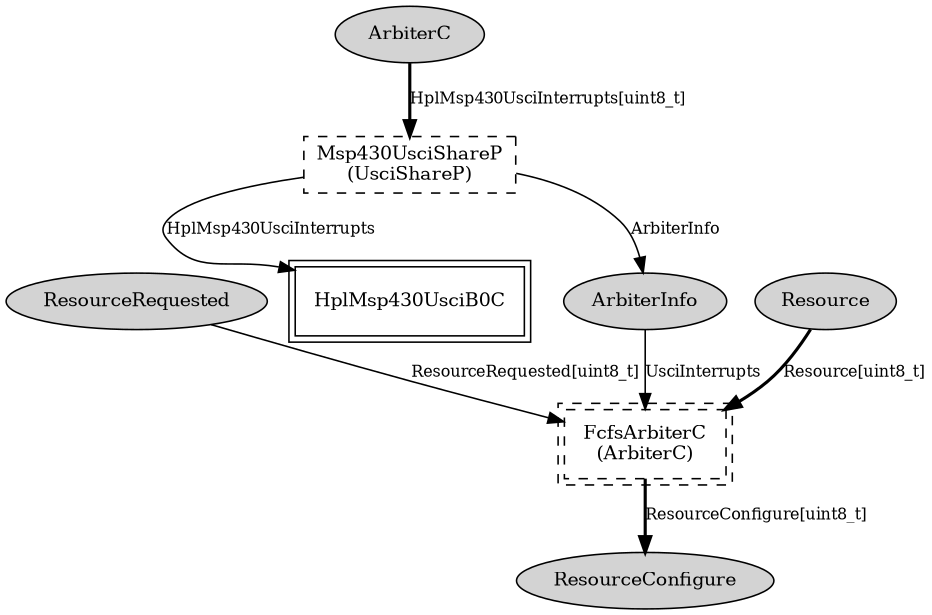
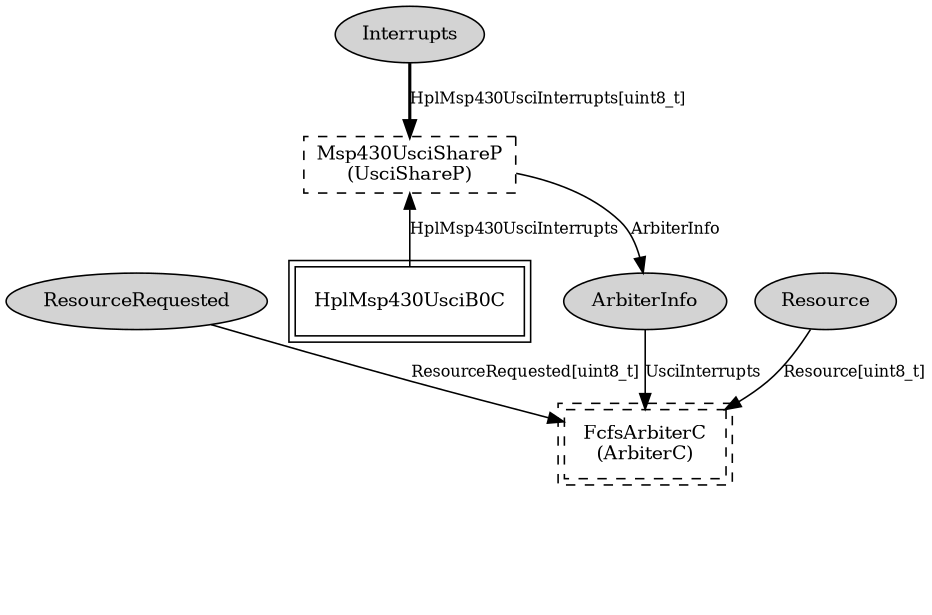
(410, 35) -> (410, 35)
(169, 219) -> (410, 238)
(779, 370) -> (779, 370)
(645, 581) -> none
